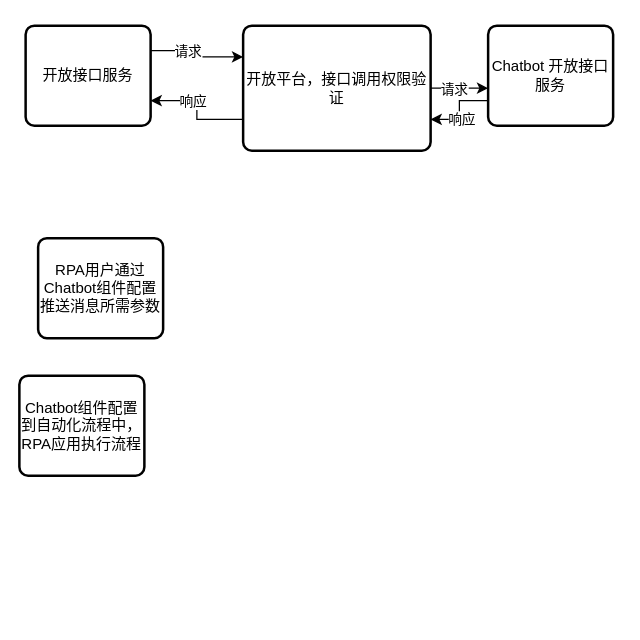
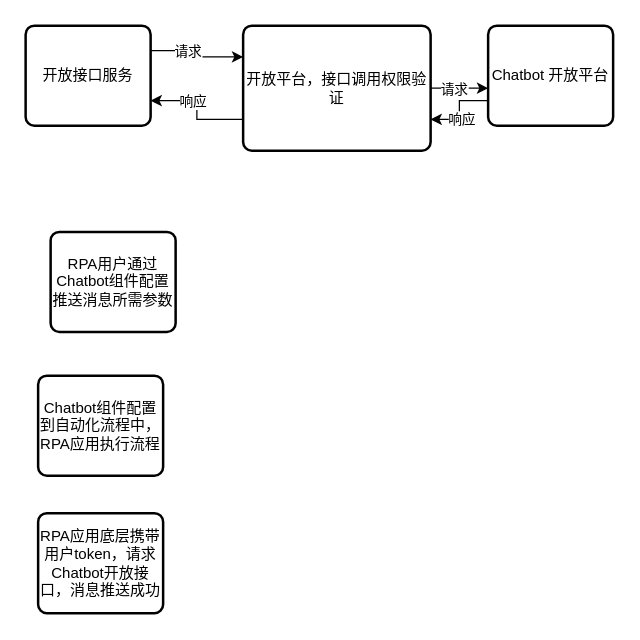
(551, 76) -> (551, 76)
(101, 288) -> (113, 282)
(82, 426) -> (101, 426)
none -> (101, 563)
